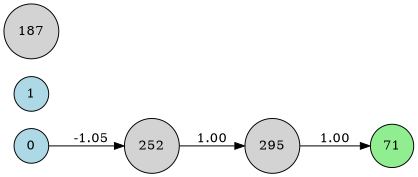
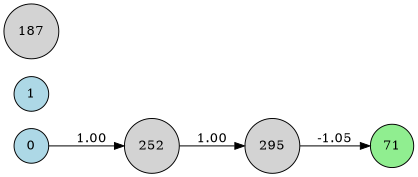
(92, 139) -> (92, 139)
(335, 139) -> (335, 139)
